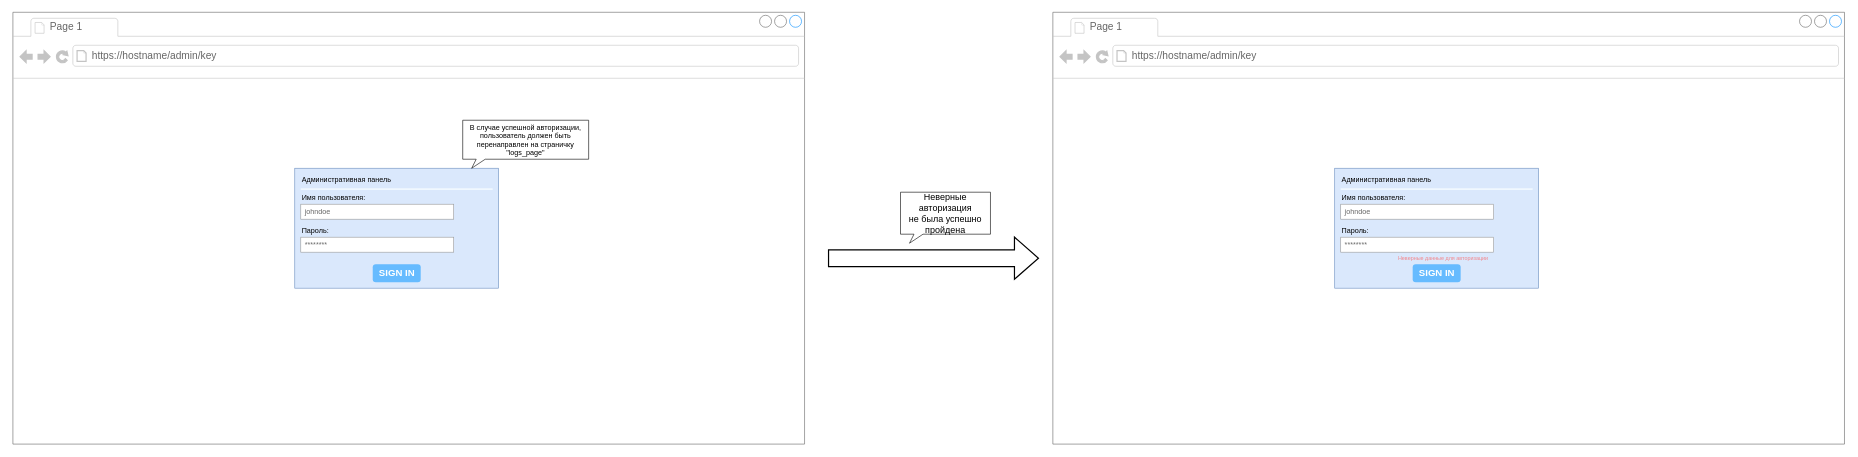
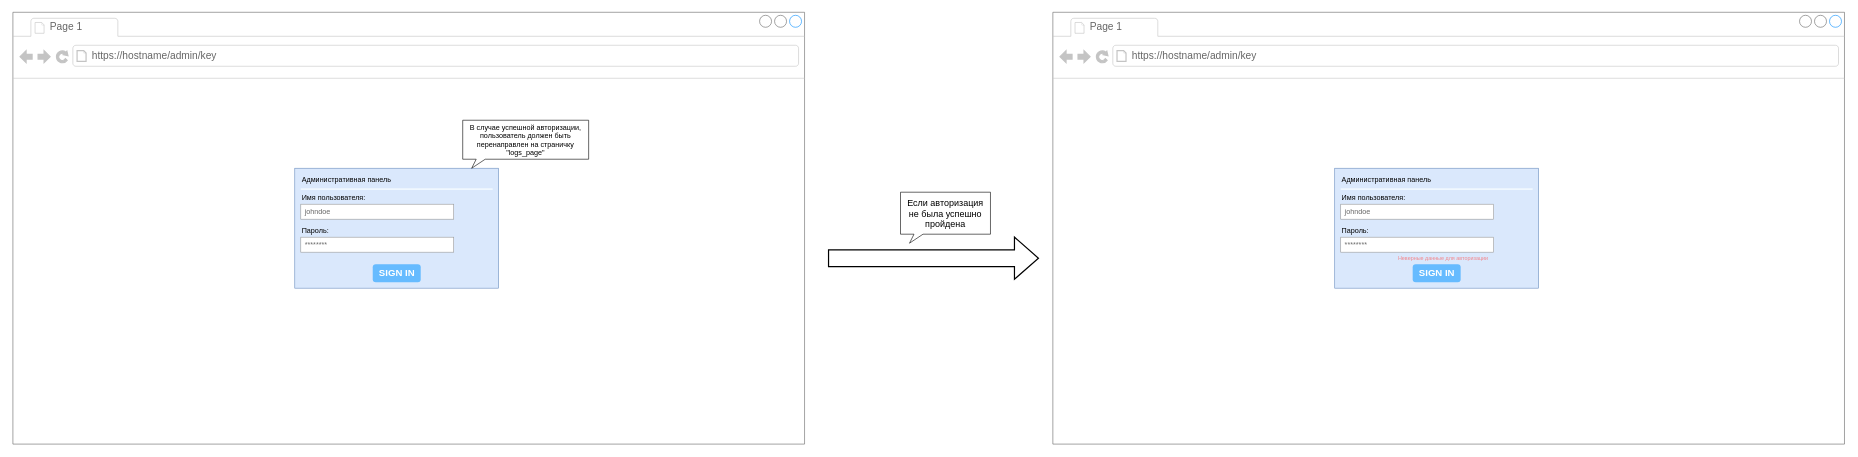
(945, 213) -> (945, 213)
